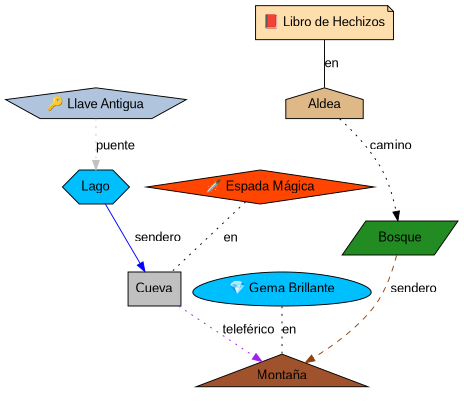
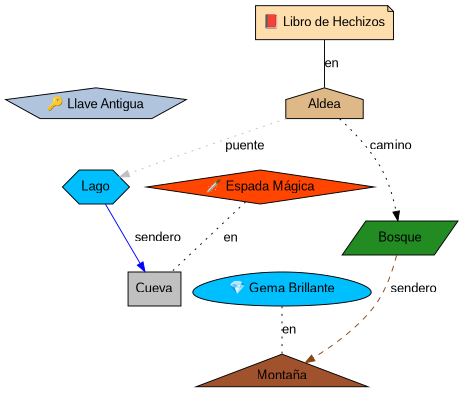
(96, 140) -> (207, 146)
(216, 331) -> none
